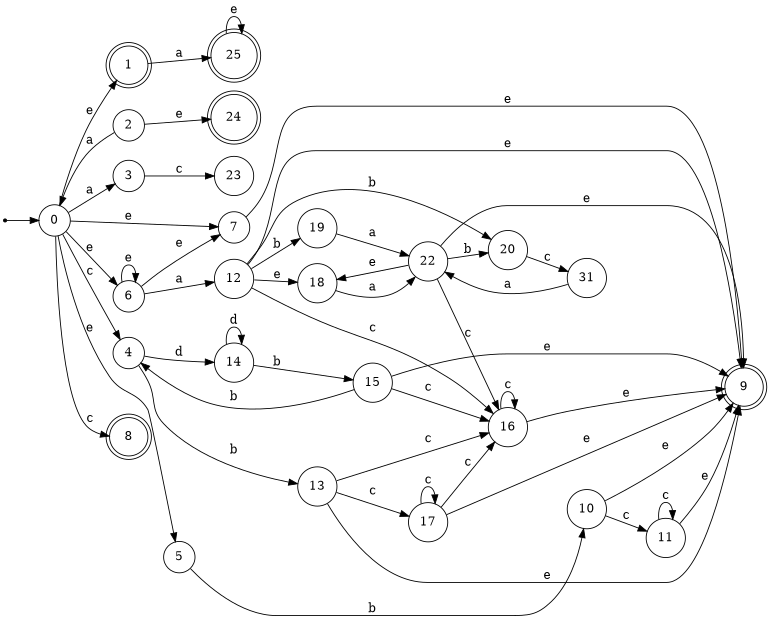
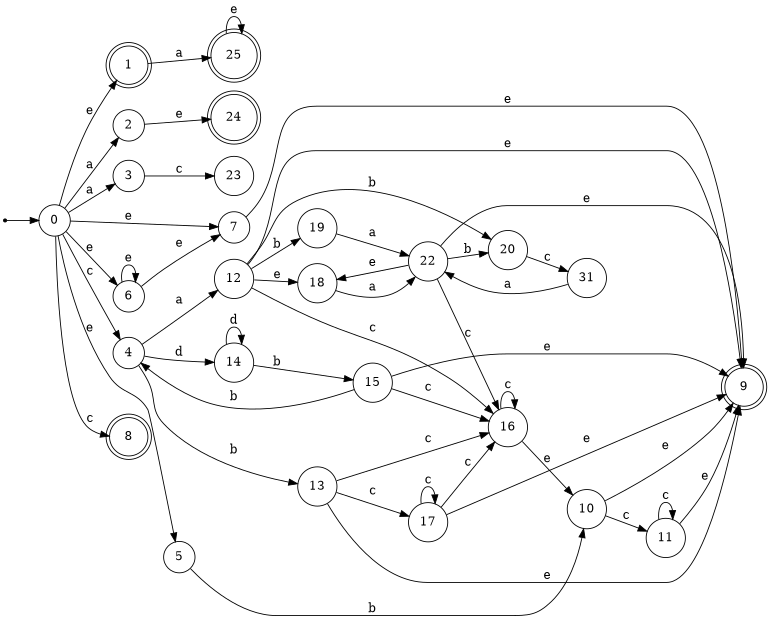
(82, 160) -> (89, 176)
(175, 289) -> (176, 320)
(621, 402) -> (544, 465)
